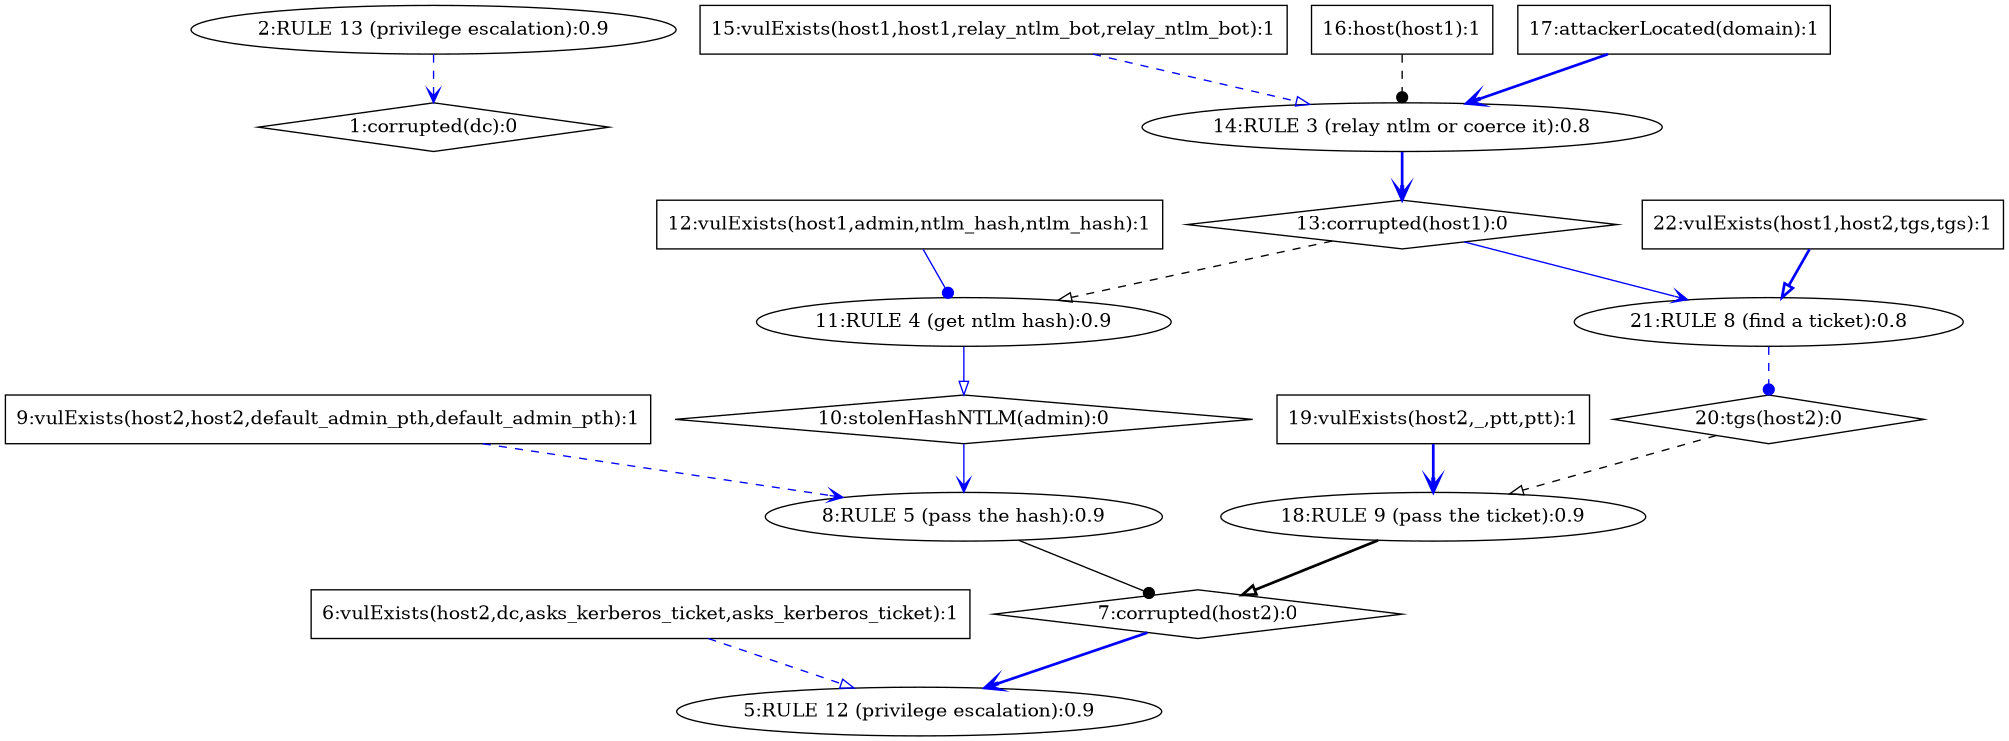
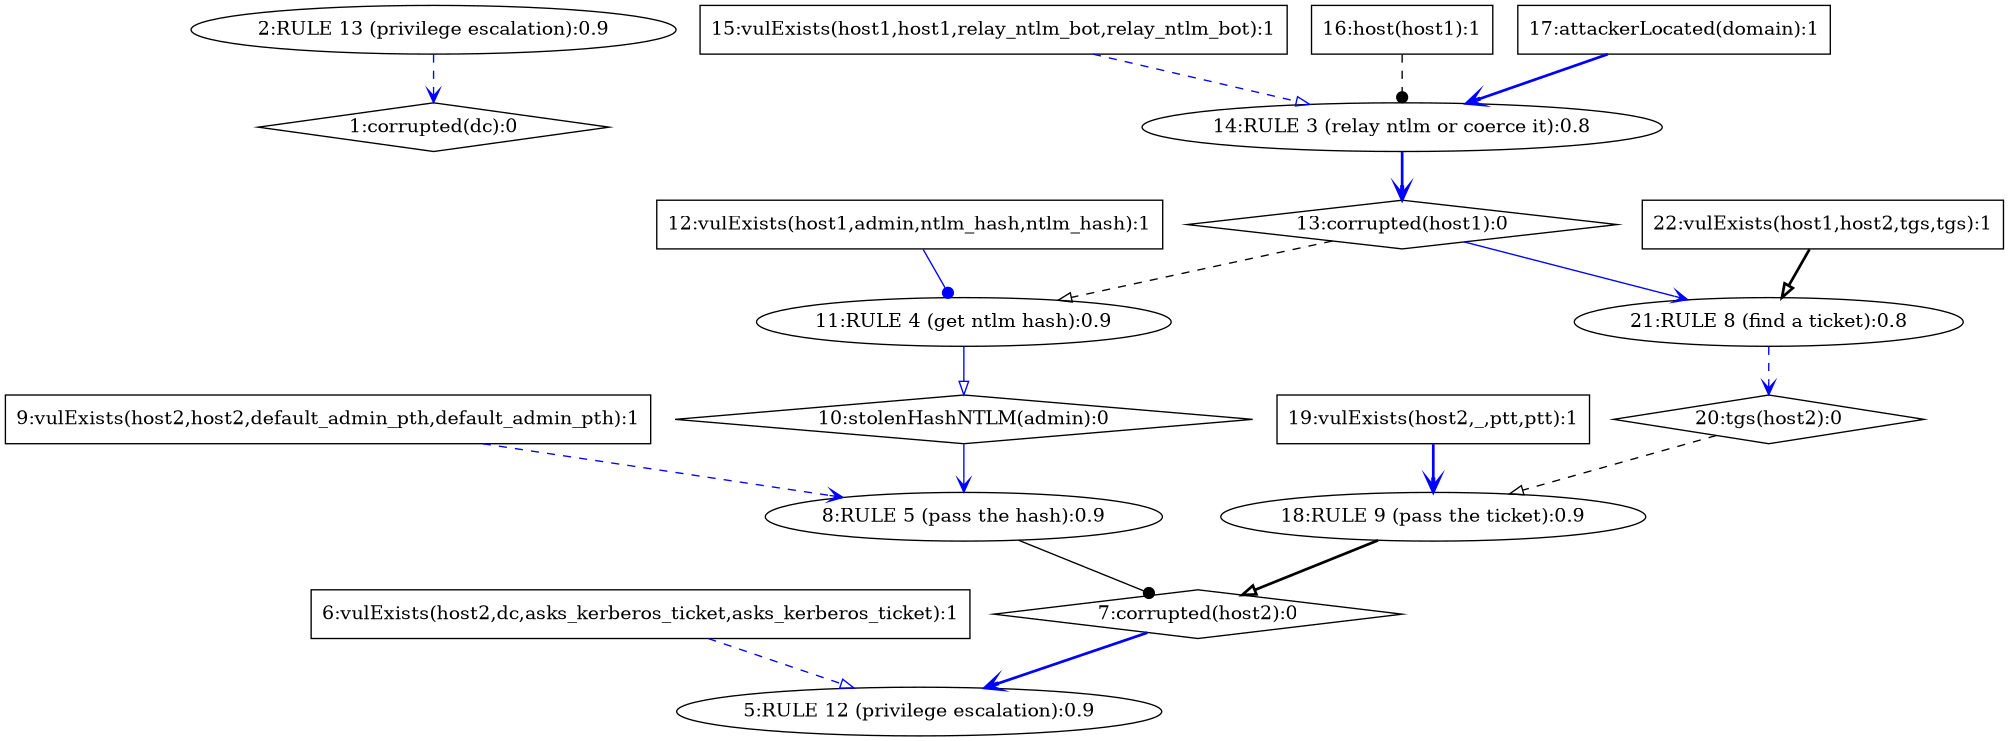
(1799, 267) -> (1799, 267)
(1769, 365) -> (1769, 364)
